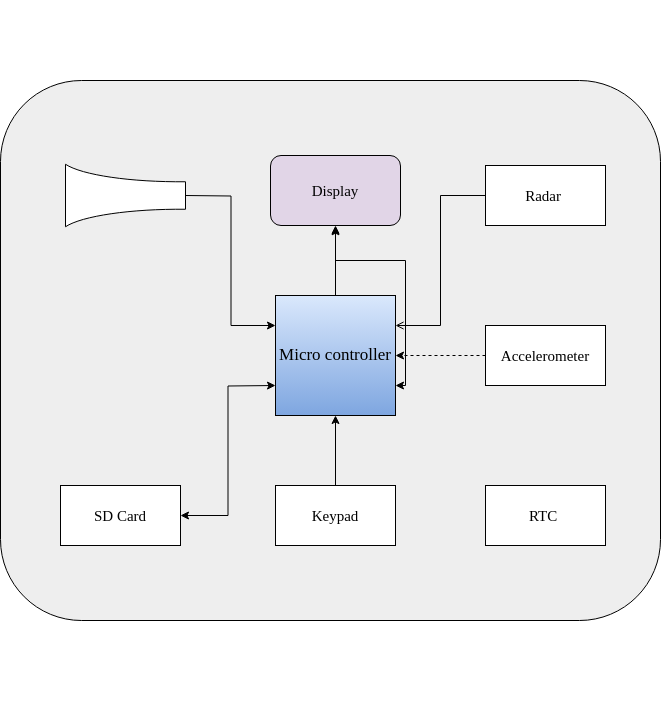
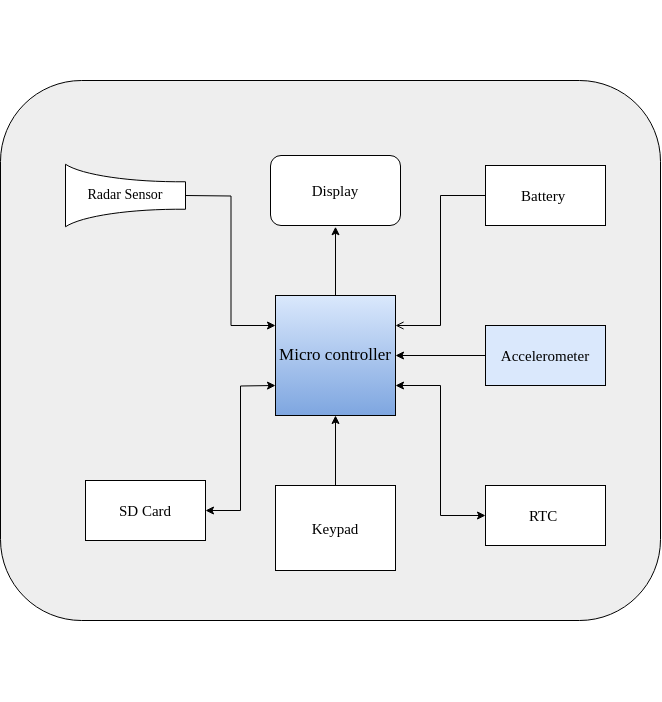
(336, 191) -> (336, 191)
none -> (126, 196)
(546, 196) -> (546, 196)
(406, 291) -> (441, 451)
(443, 356) -> (443, 356)
(546, 356) -> (546, 356)
(121, 516) -> (146, 511)
(336, 516) -> (336, 528)
